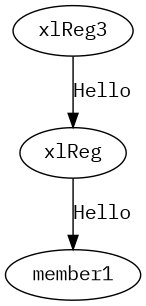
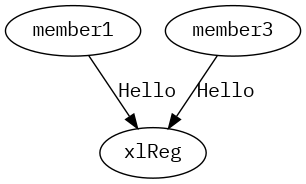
(73, 31) -> (233, 31)
(73, 207) -> (109, 86)
